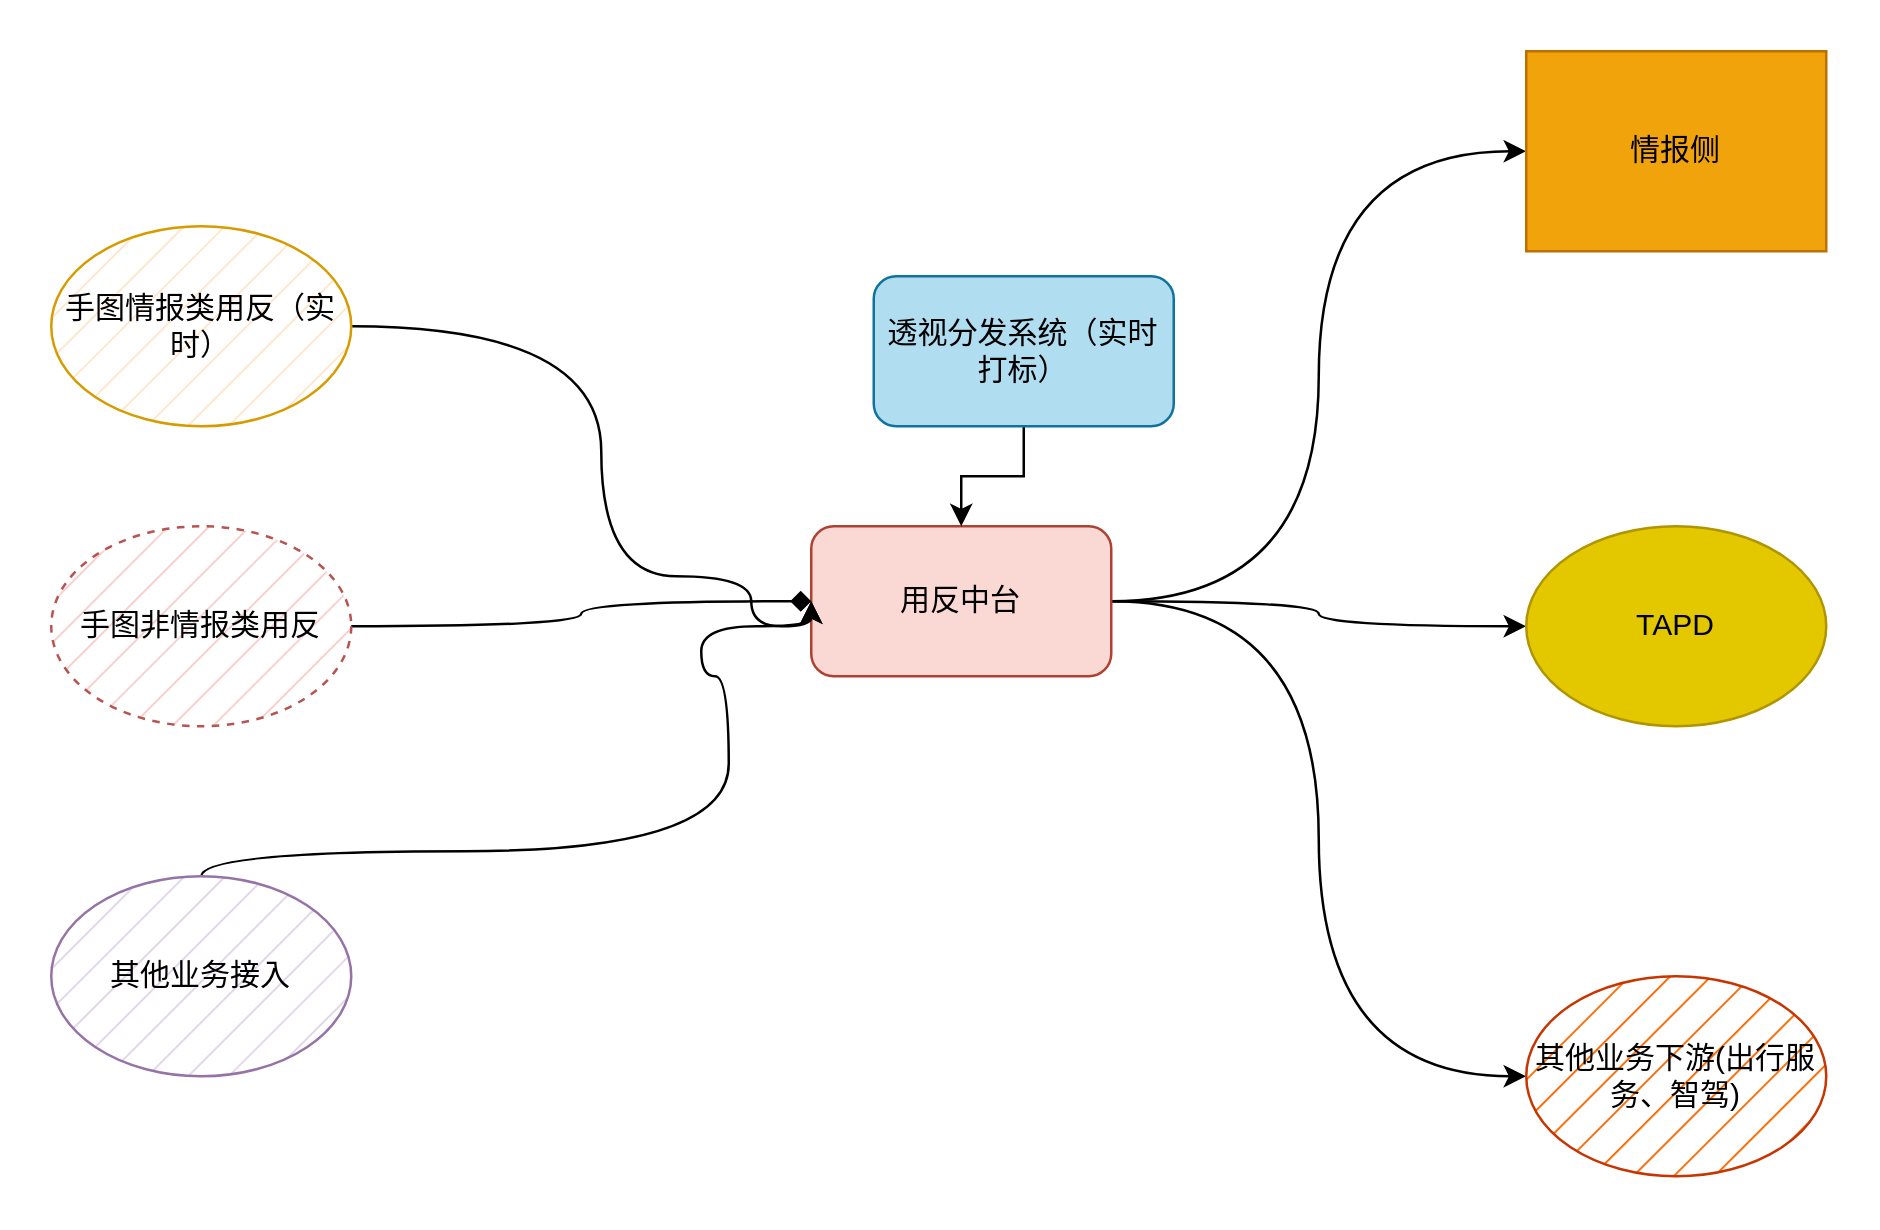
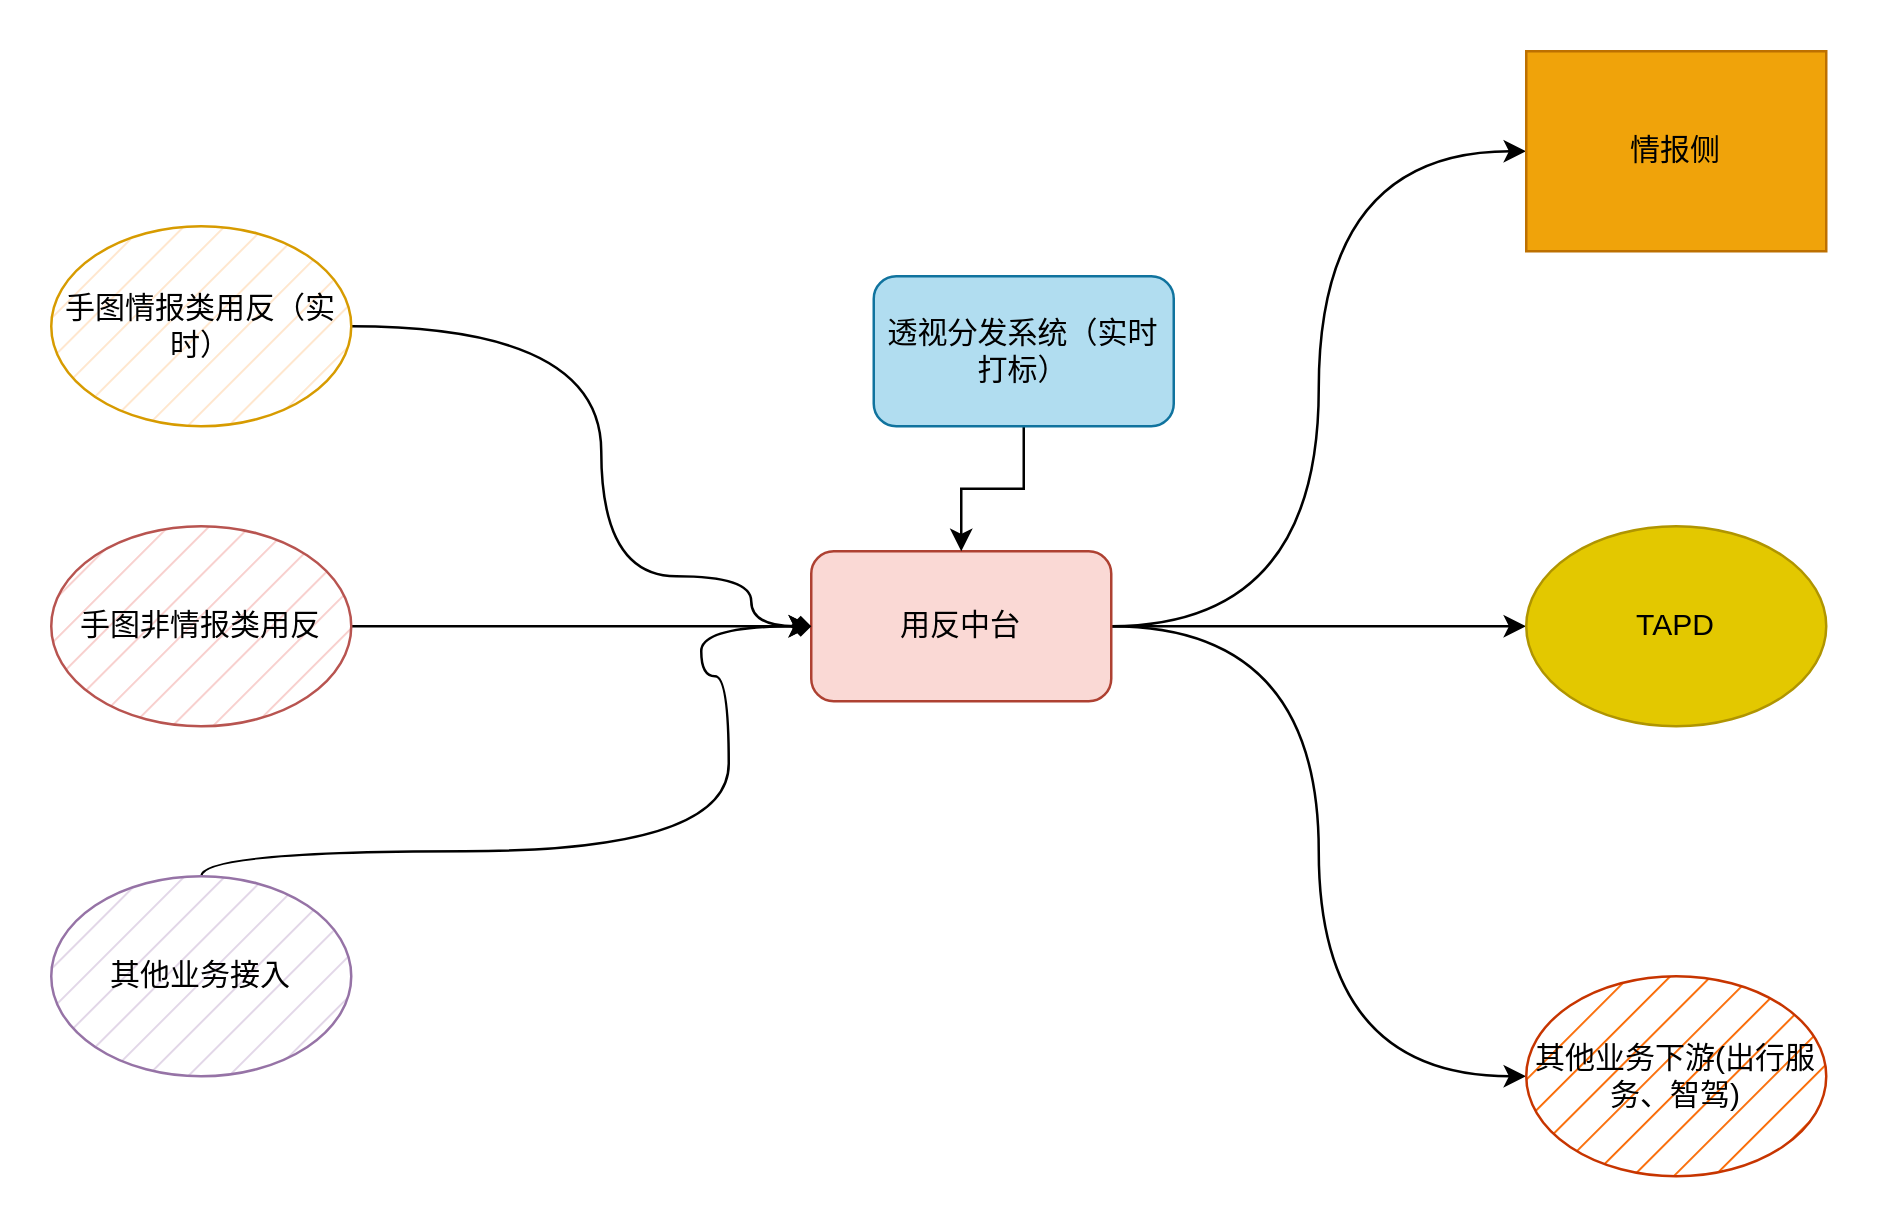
(961, 601) -> (961, 626)
(201, 626) -> (201, 626)
